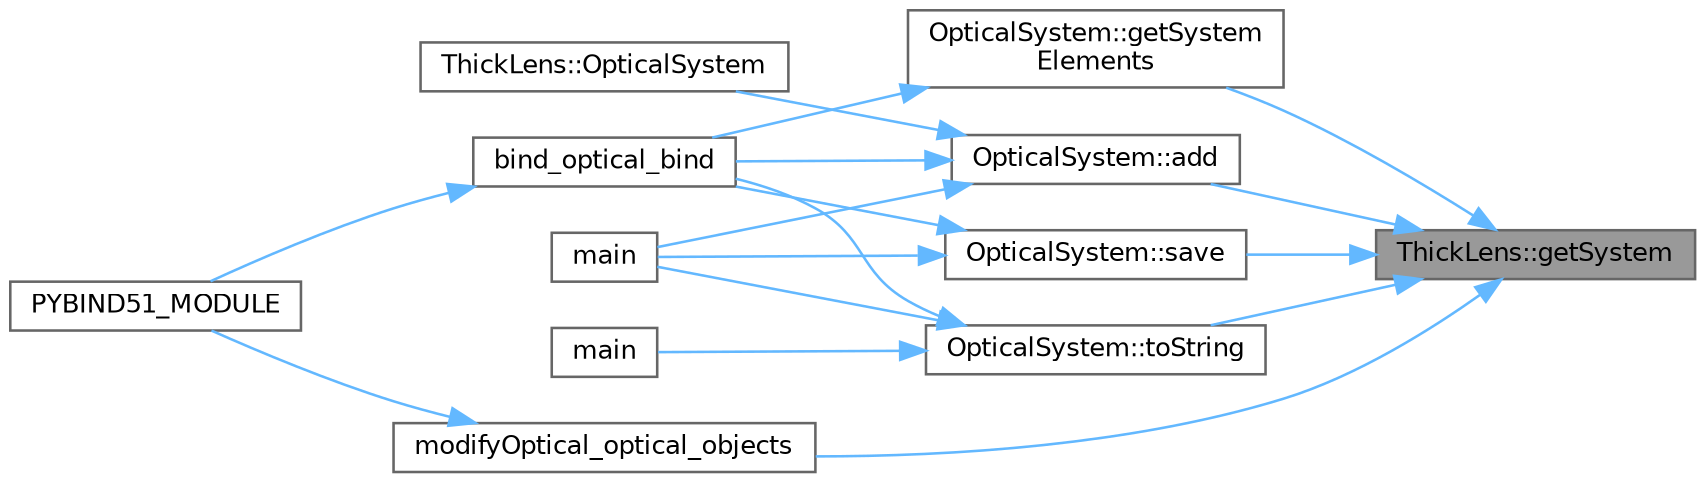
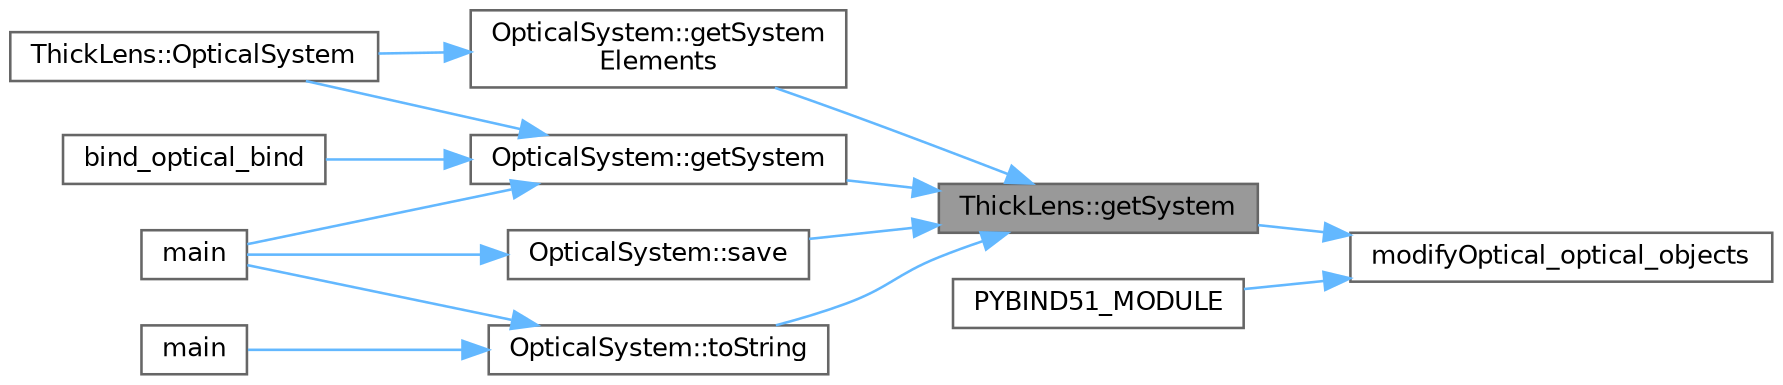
(793, 119) -> (412, 53)
(1096, 159) -> (658, 159)
(837, 206) -> none
(328, 232) -> none
(847, 234) -> none
(1162, 428) -> (1291, 229)
